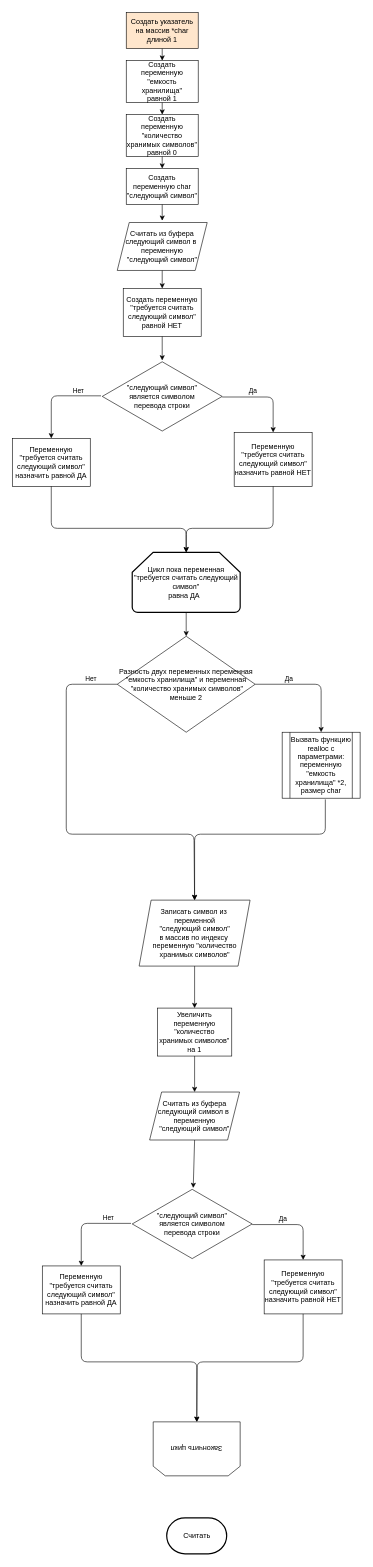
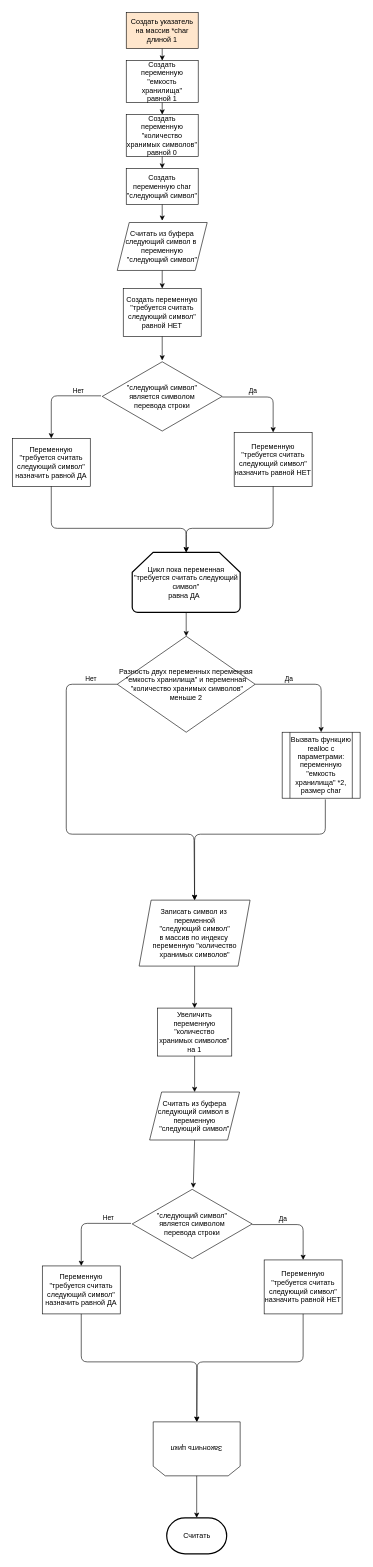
none -> (197, 1512)
